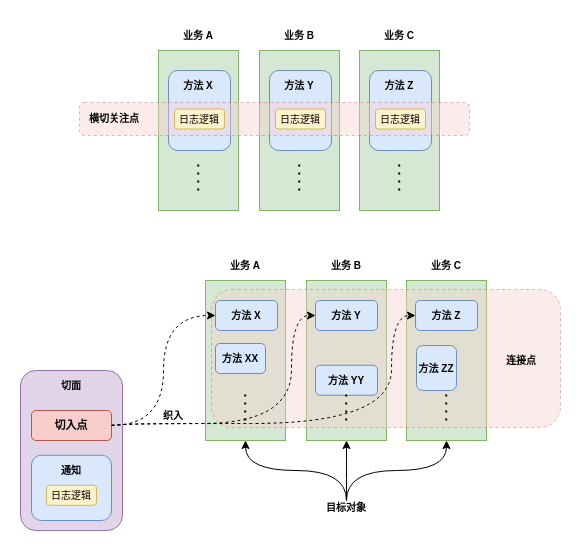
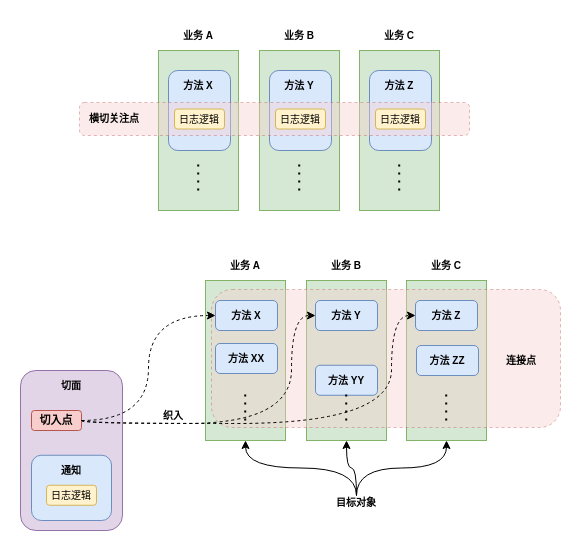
(241, 359) -> (247, 359)
(437, 368) -> (448, 361)
(72, 426) -> (57, 421)
(347, 508) -> (357, 503)
